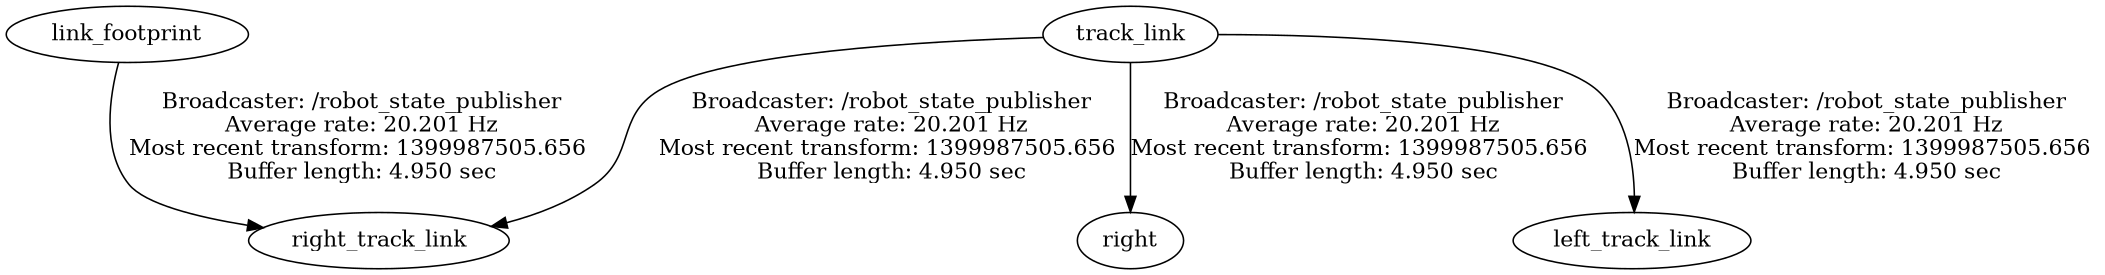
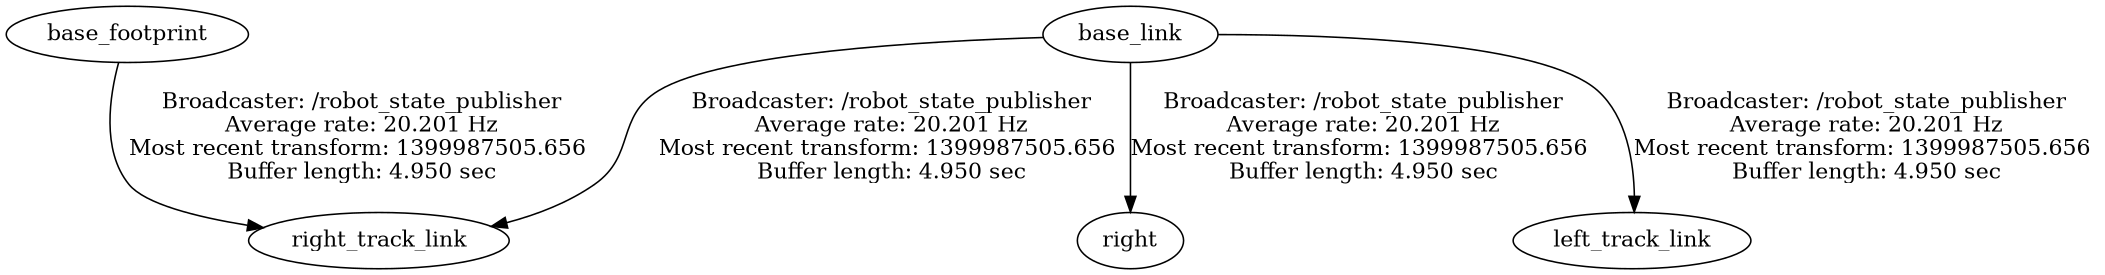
(127, 34) -> (127, 34)
(1130, 34) -> (1130, 34)
